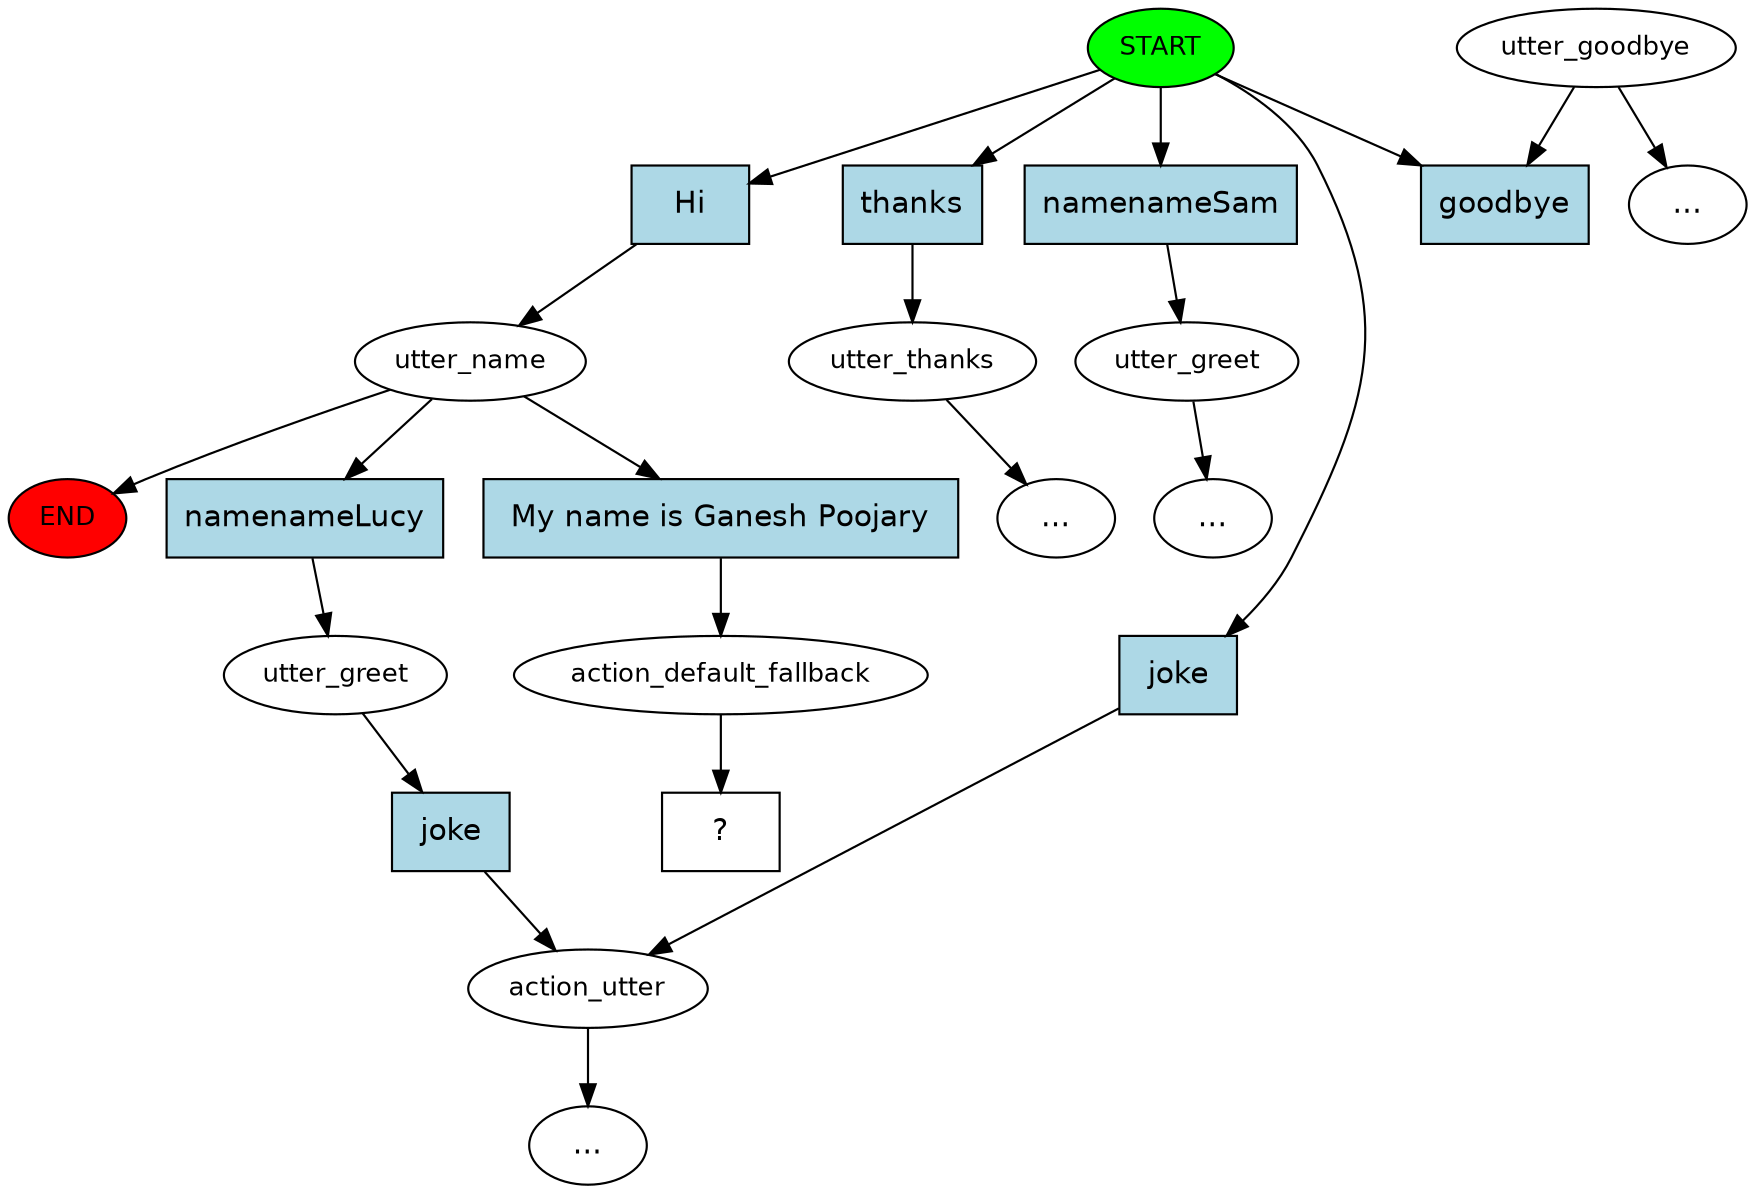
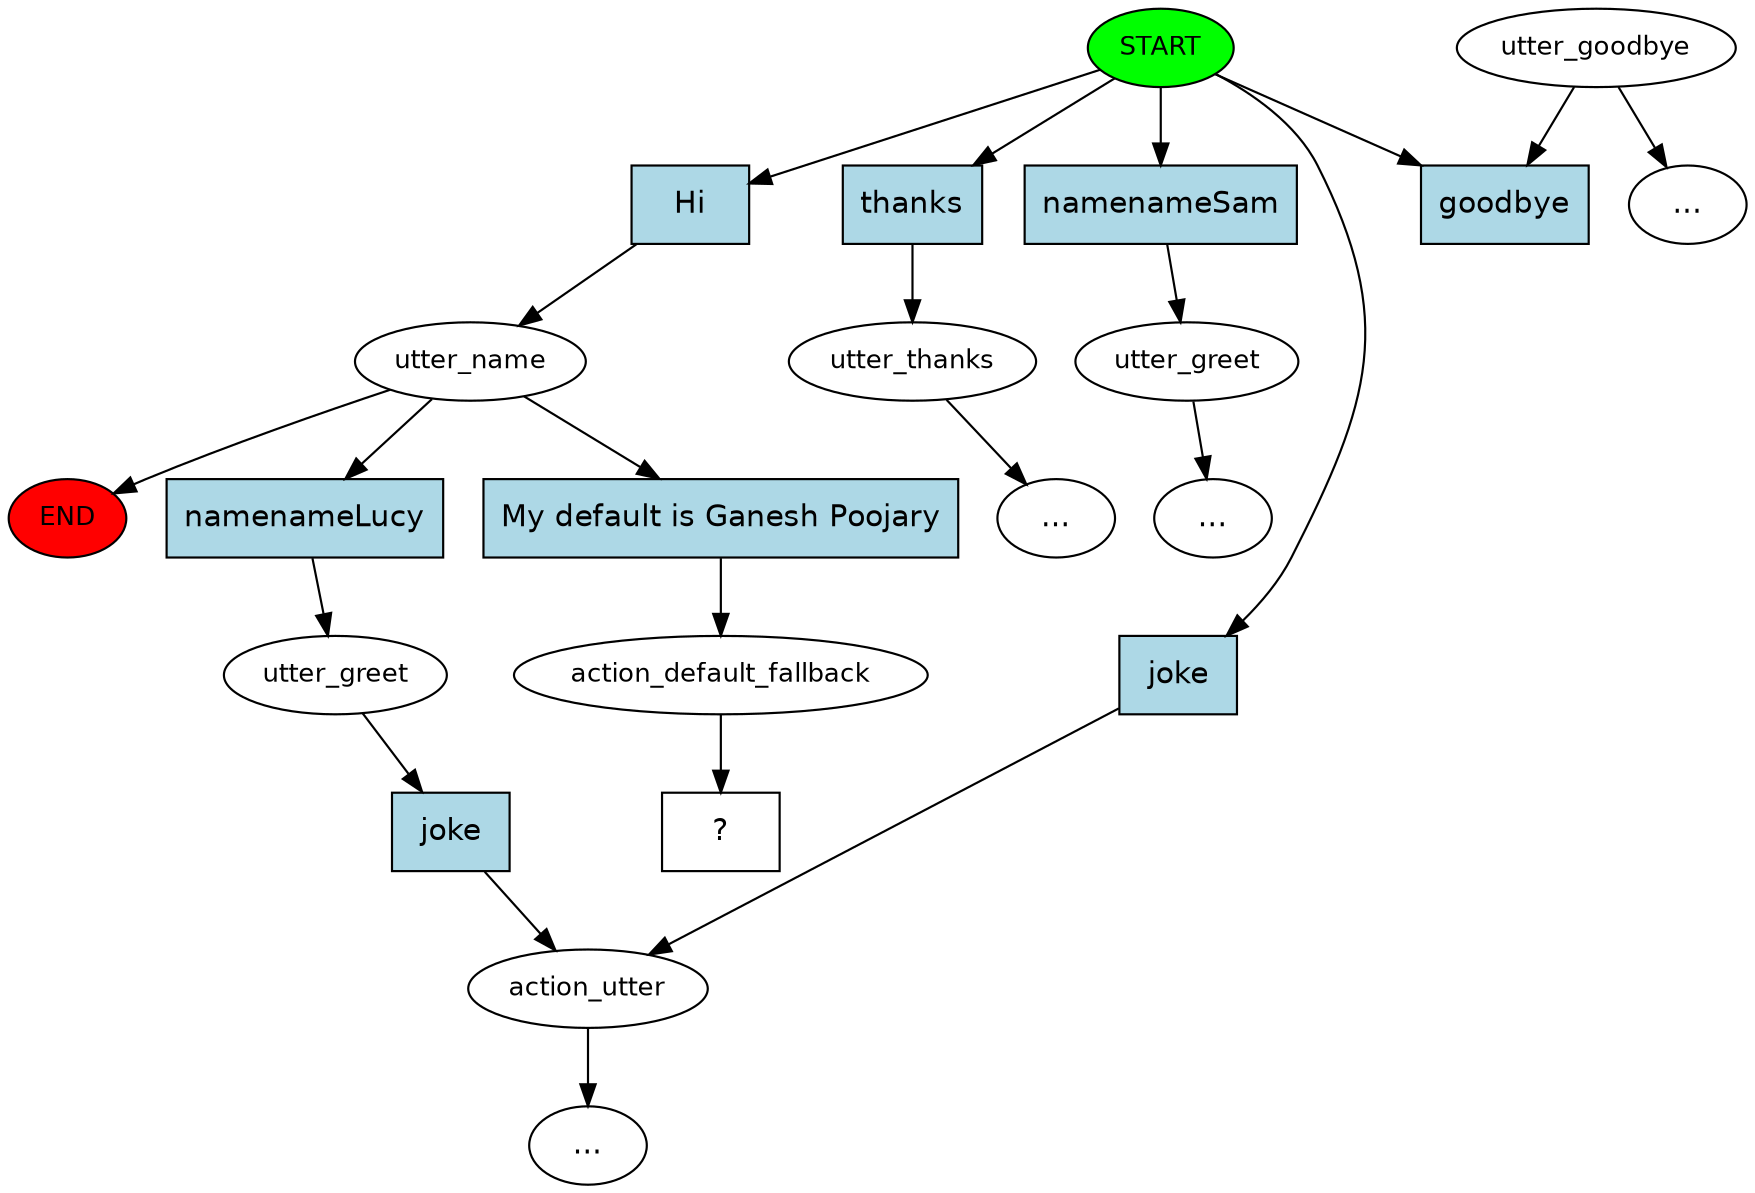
(721, 518) -> (721, 518)
